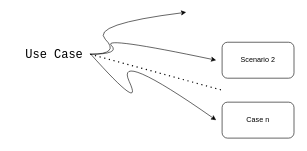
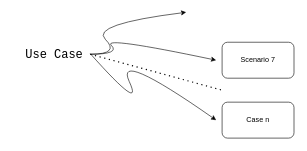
(258, 60) -> (258, 60)
